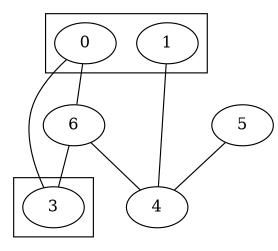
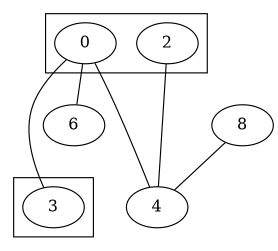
(167, 43) -> (167, 43)
(243, 125) -> (243, 125)
(64, 166) -> none
(116, 166) -> (124, 125)
